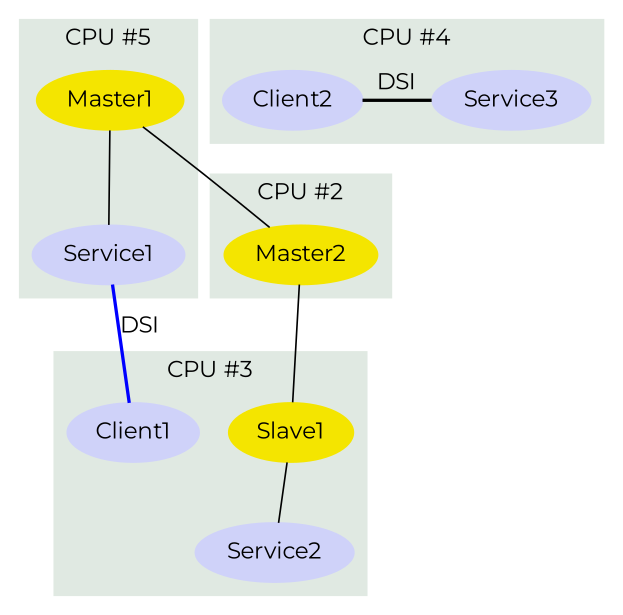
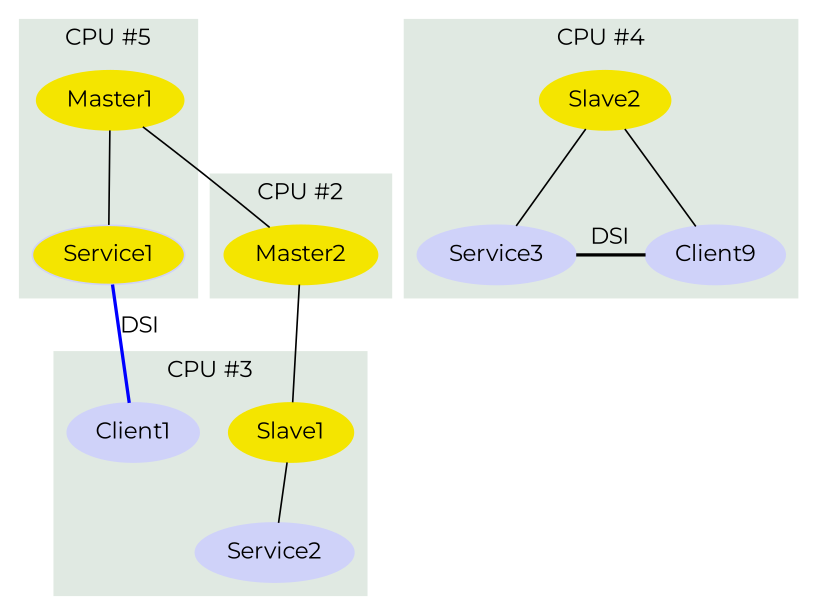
(293, 100) -> (715, 255)
none -> (605, 100)
(109, 255) -> (109, 255)
